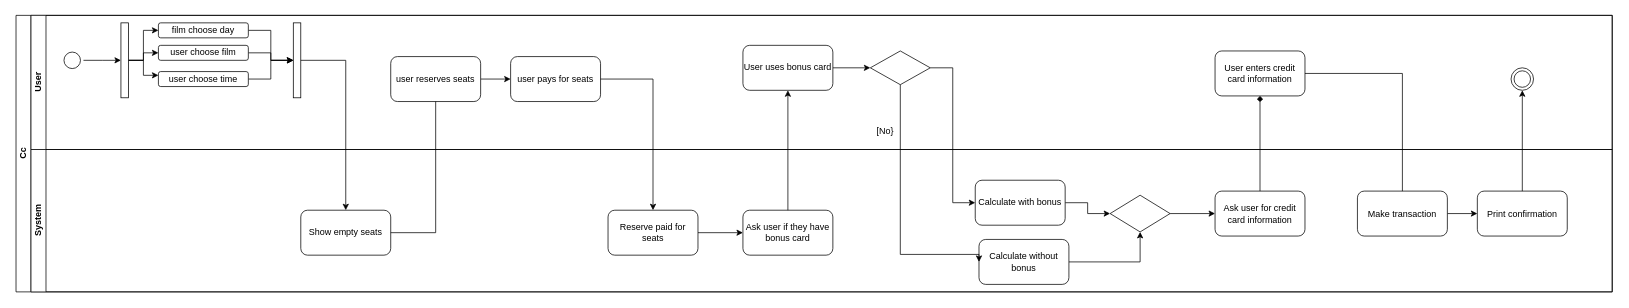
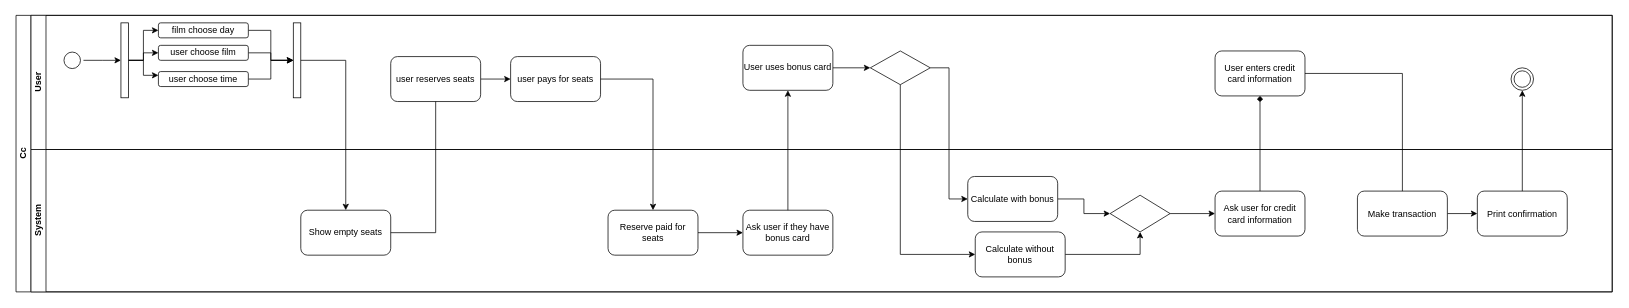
(885, 132) -> none
(1020, 203) -> (1013, 199)
(1024, 262) -> (1020, 255)
